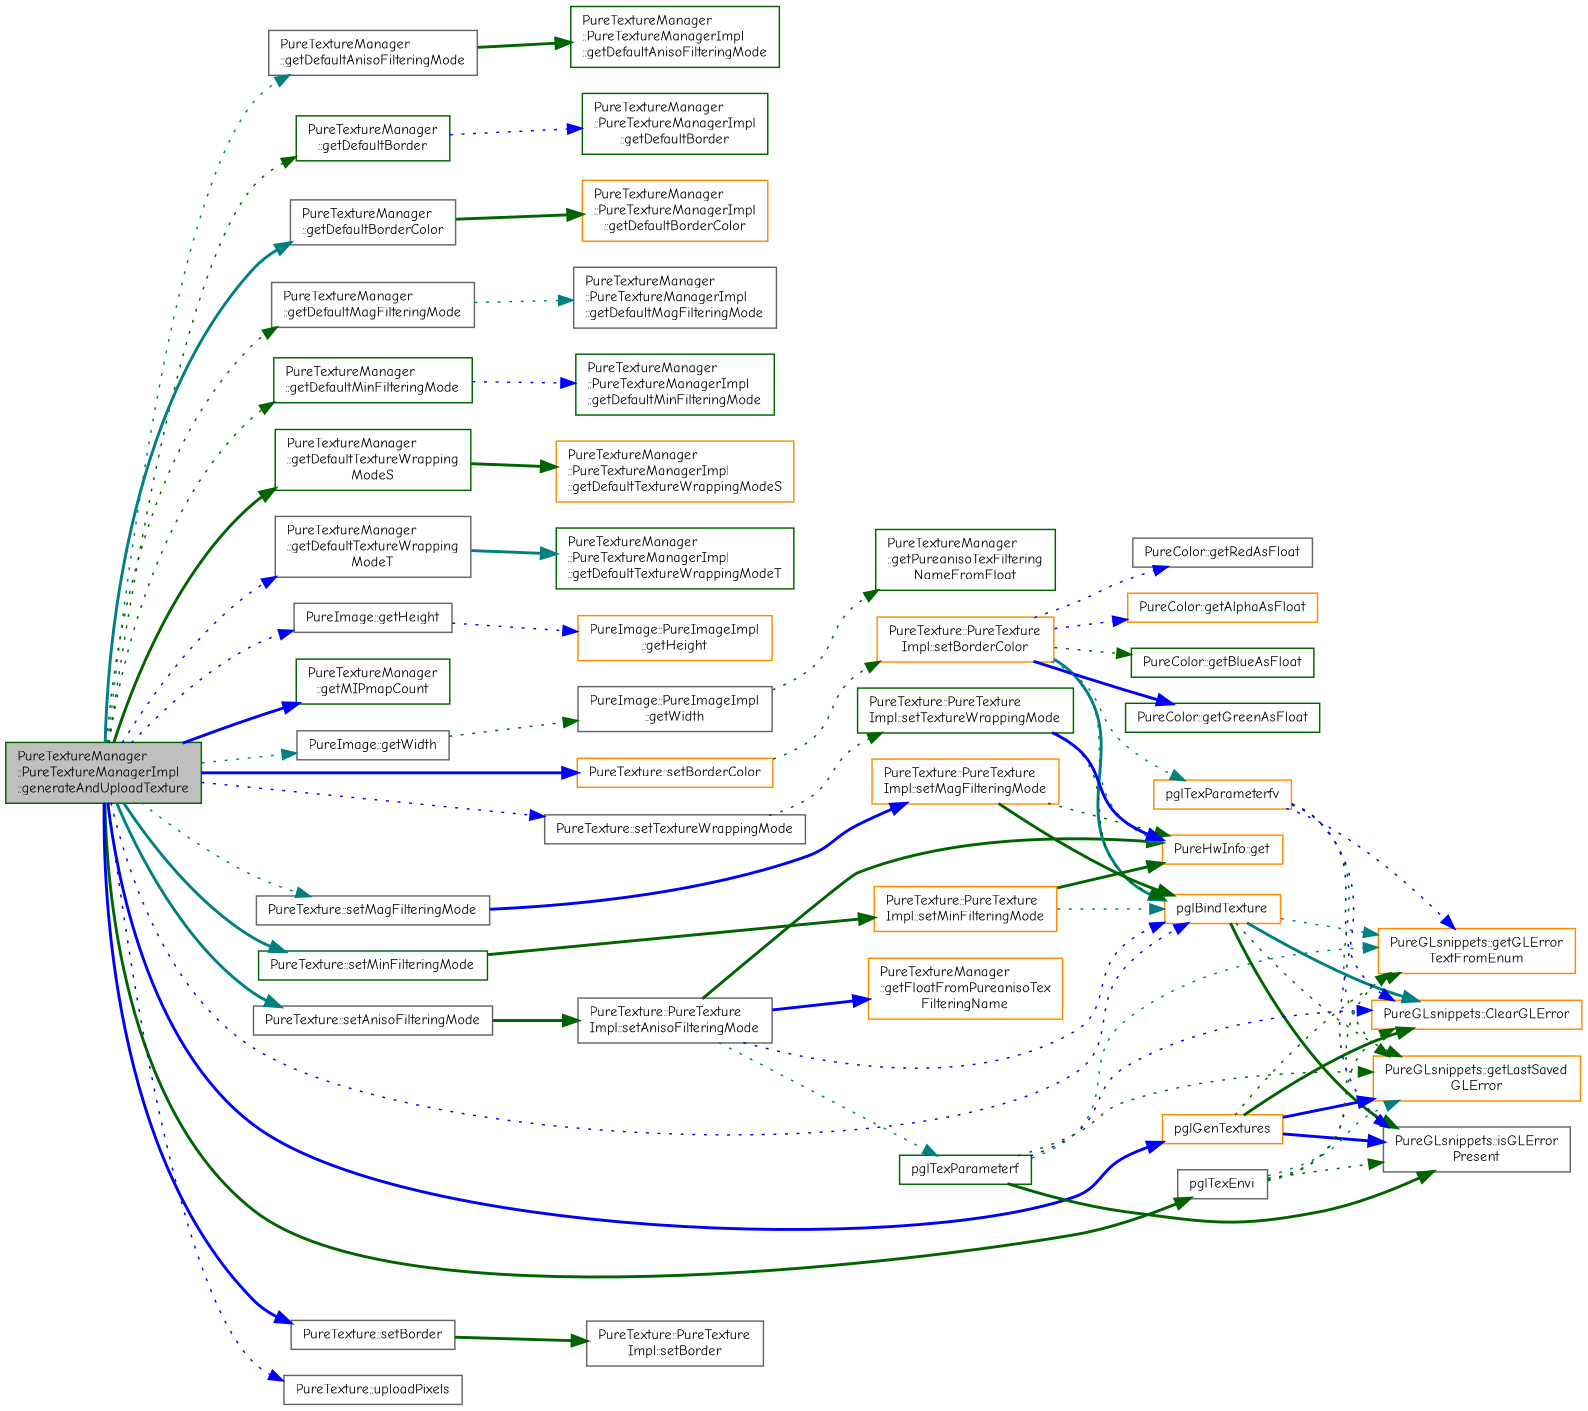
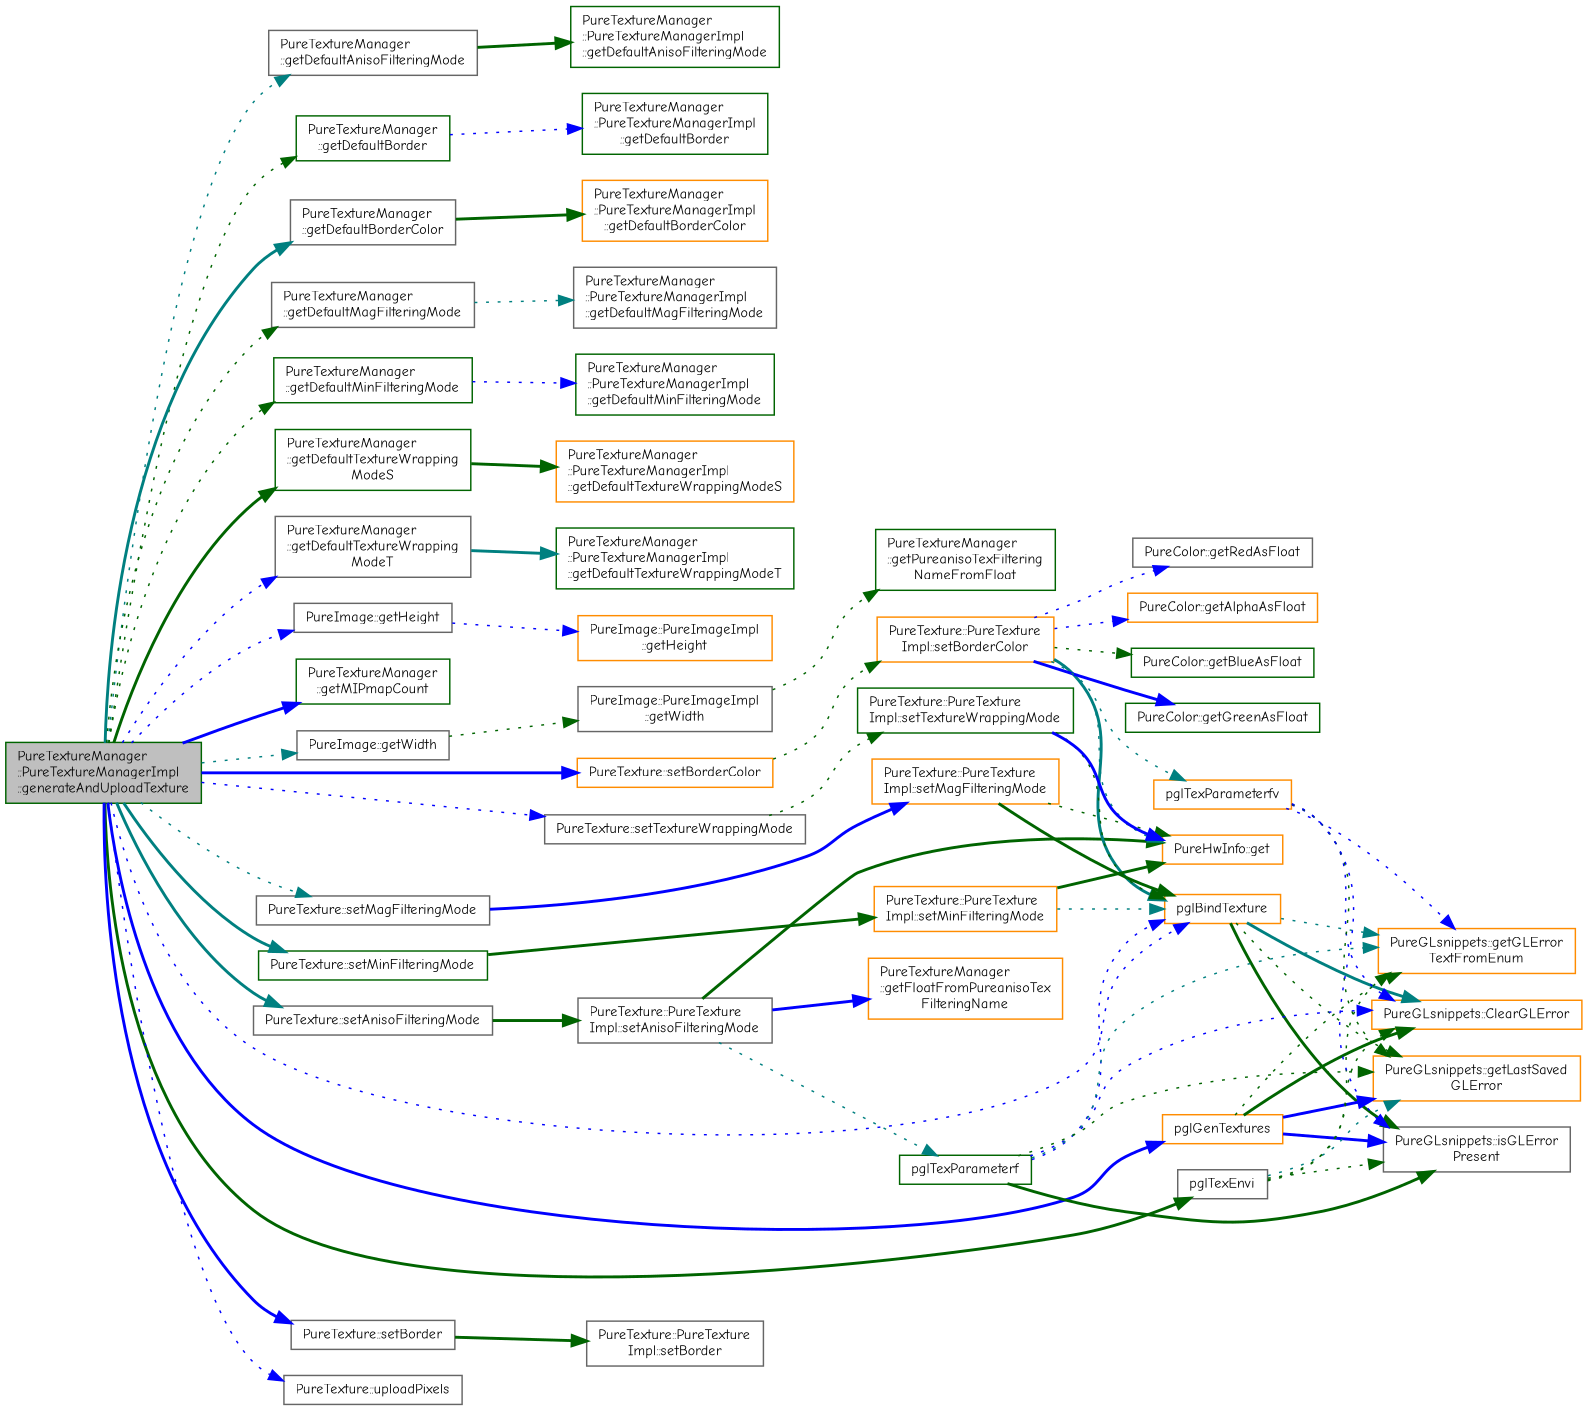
(978, 1063) -> (1101, 992)
